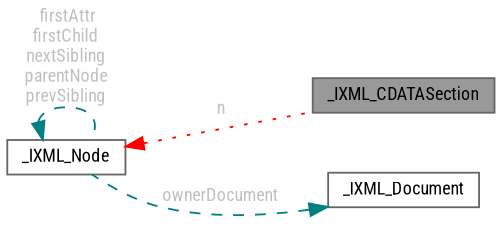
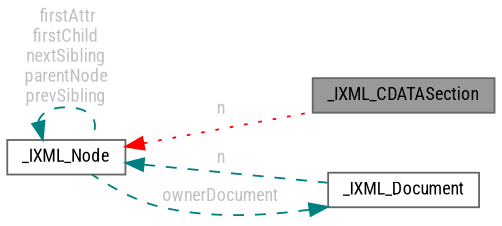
none -> (236, 174)
